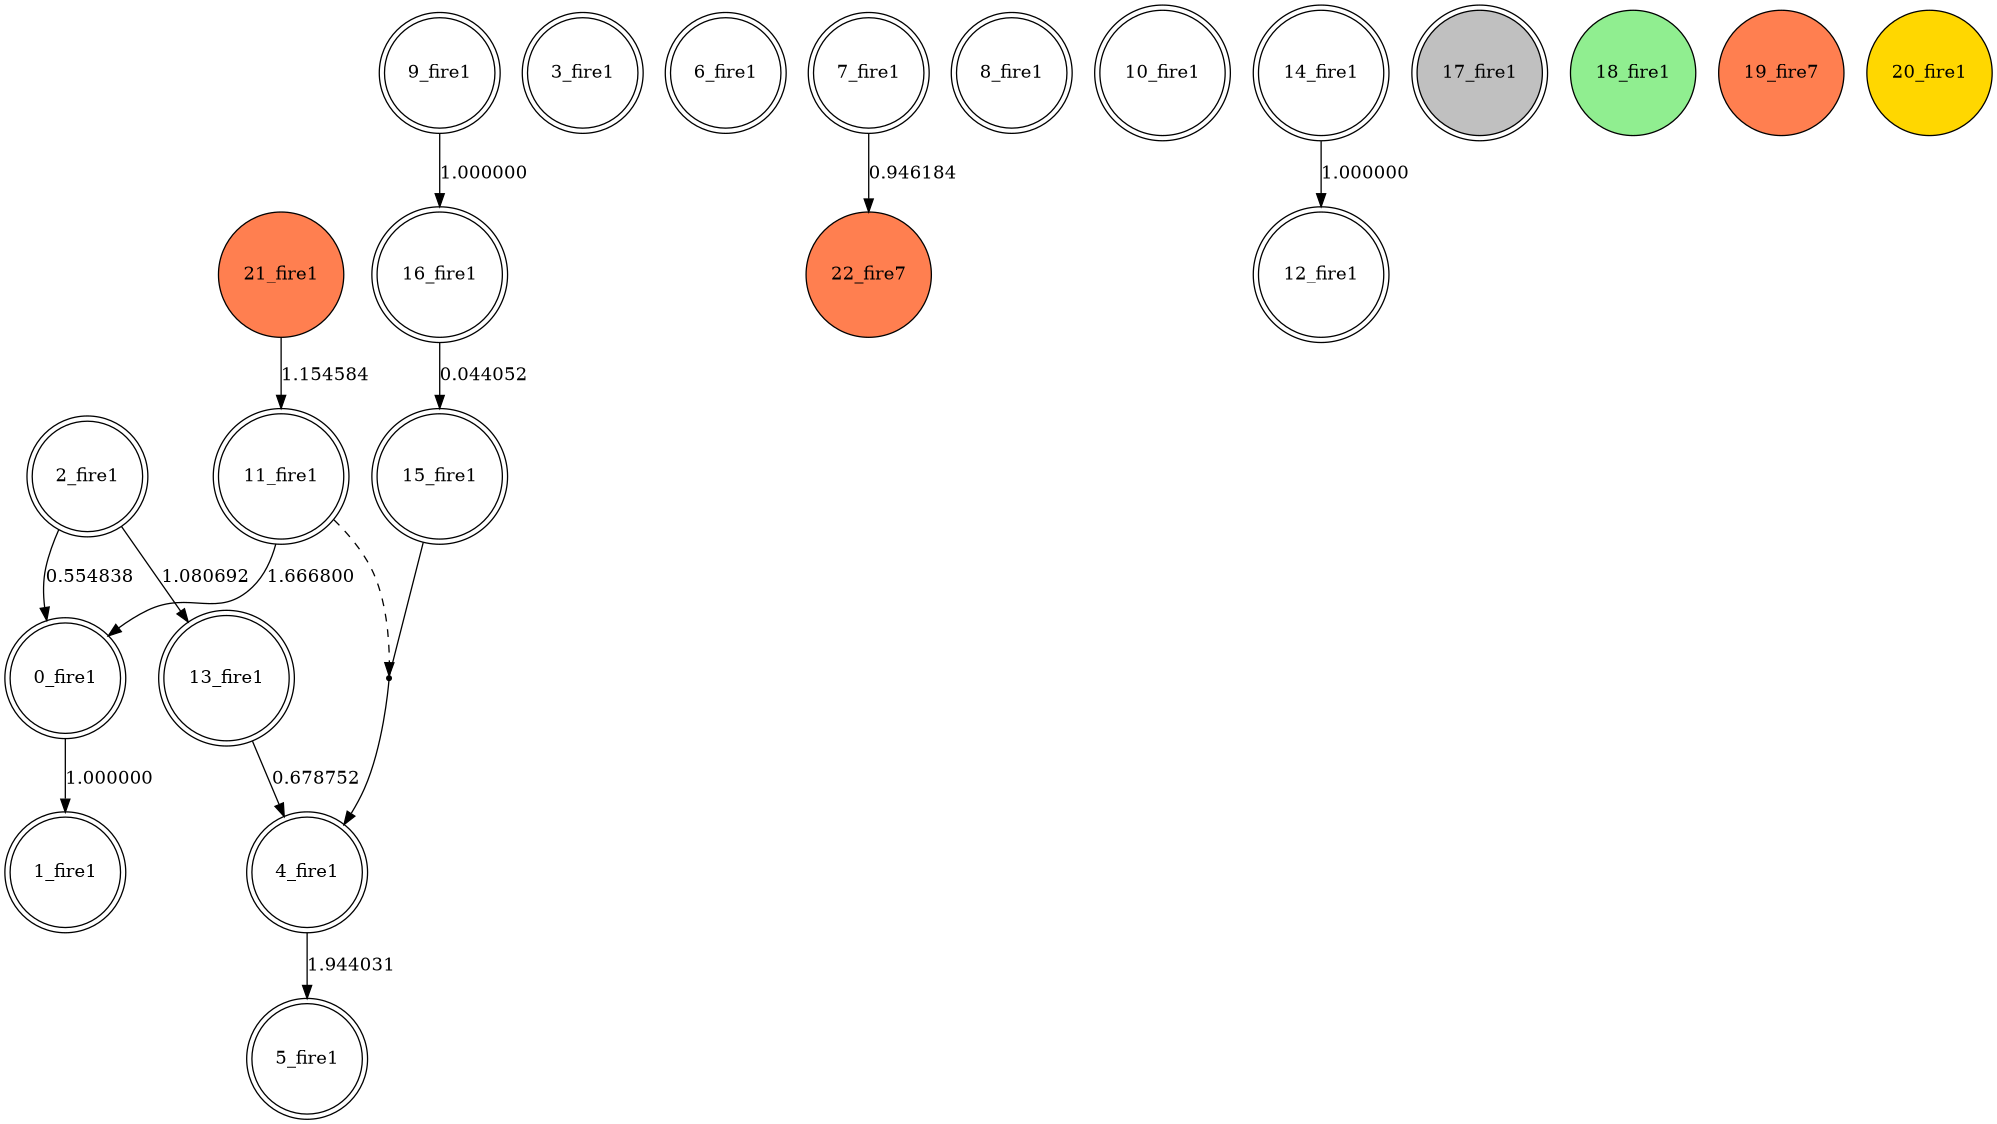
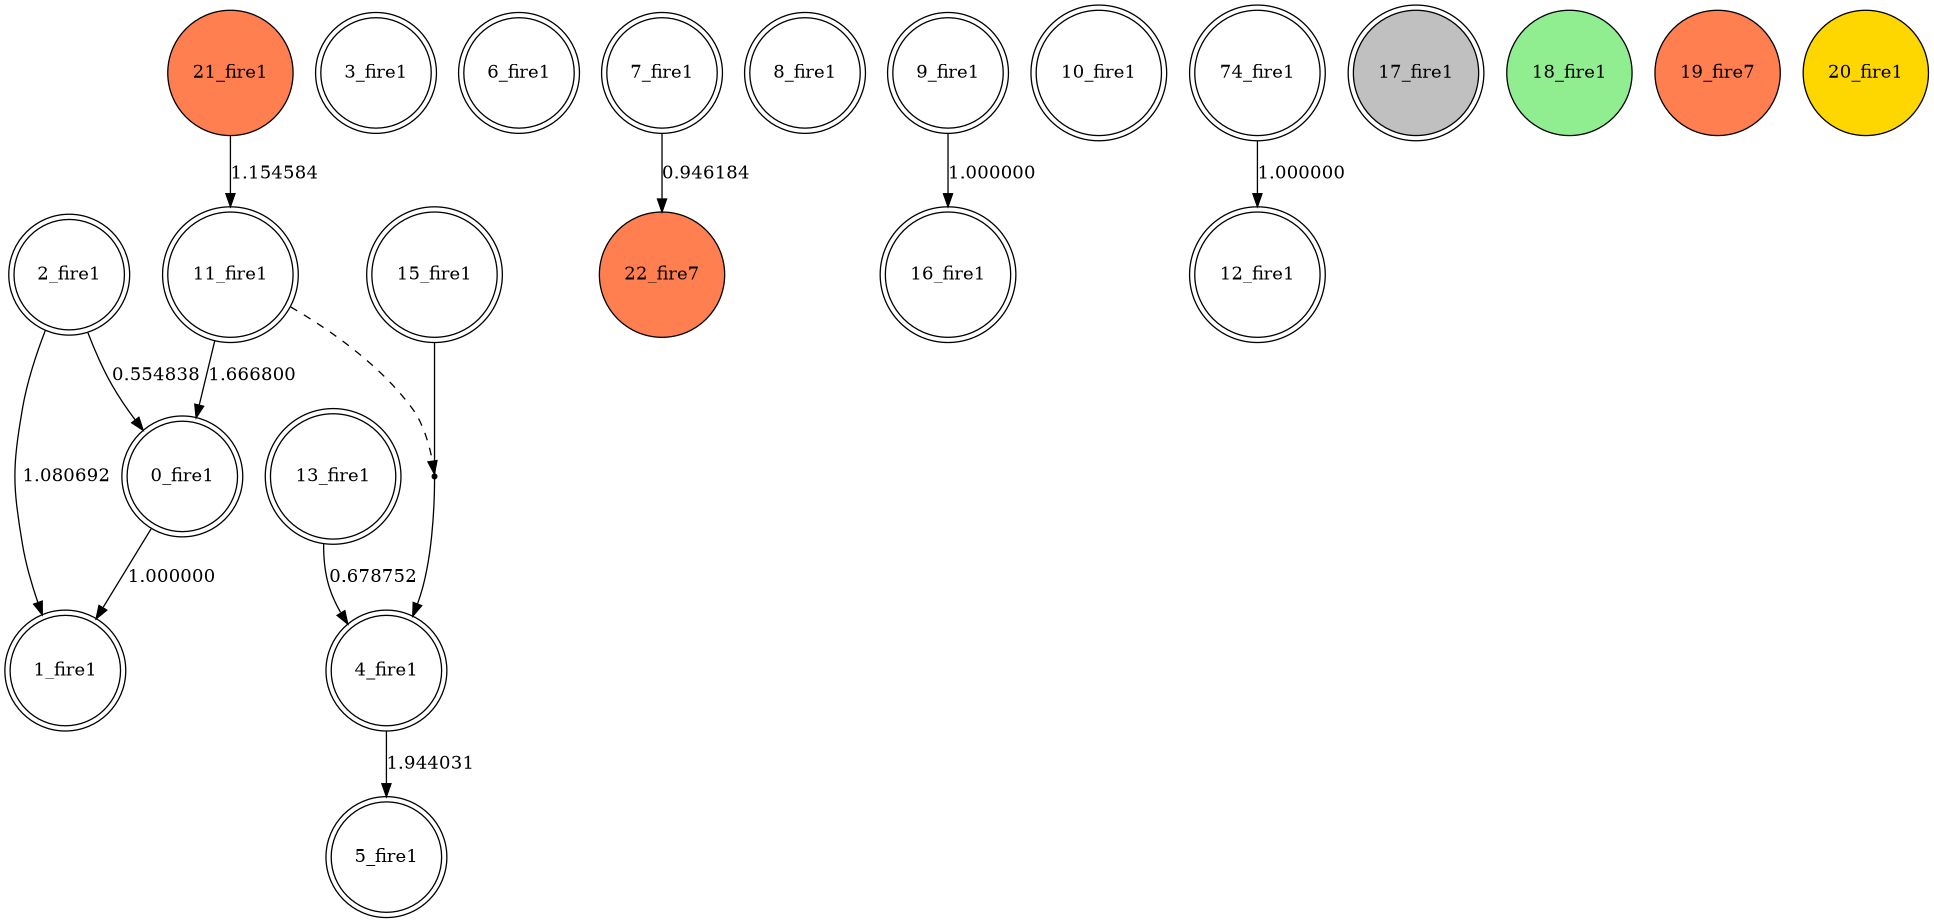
(1321, 73) -> (1257, 73)
(440, 369) -> none
(151, 569) -> (15, 466)
